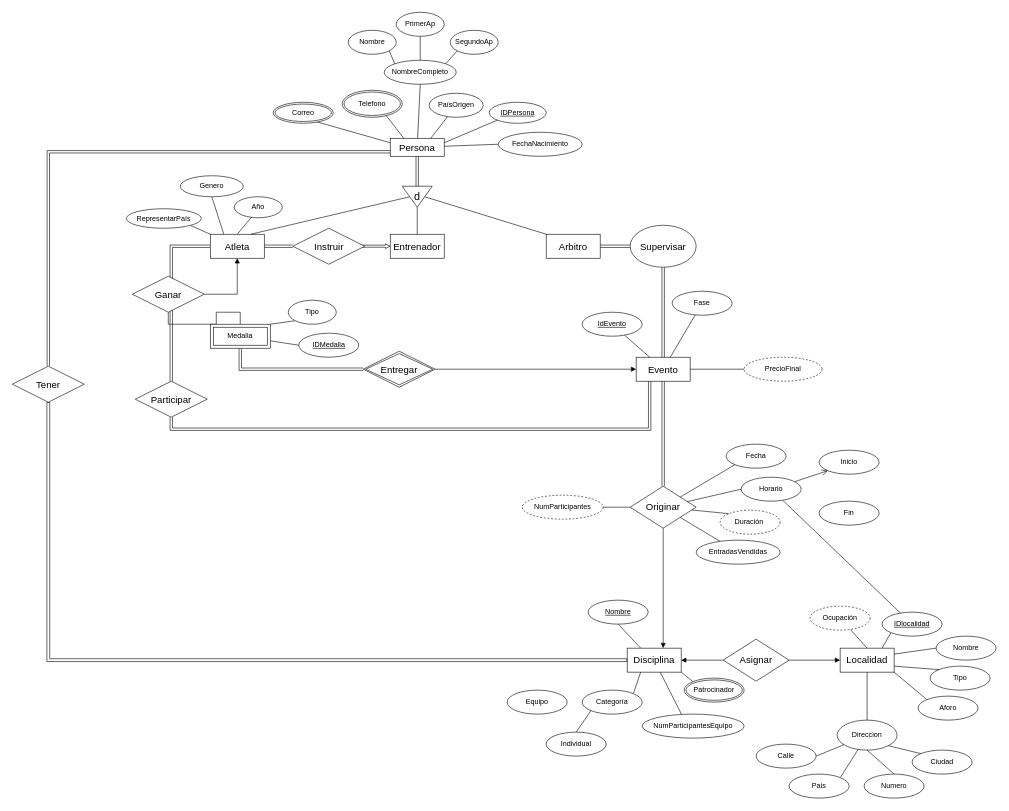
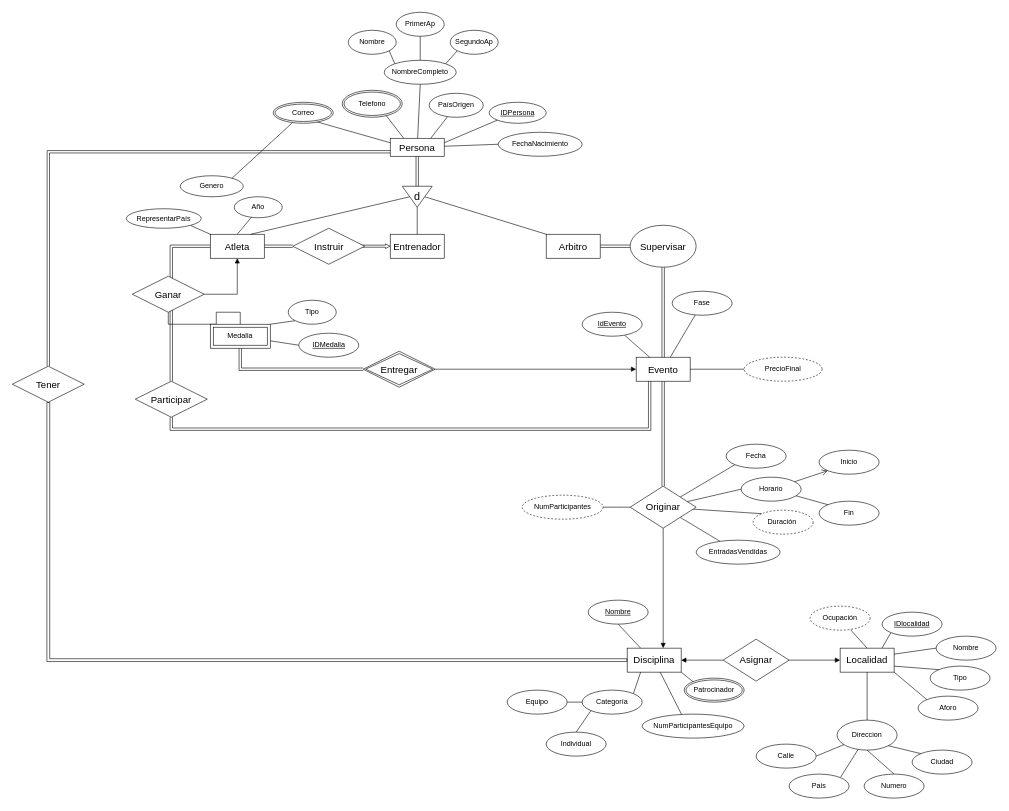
(218, 215) -> (279, 136)
(750, 522) -> (783, 522)
(843, 558) -> (812, 500)
none -> (574, 702)
